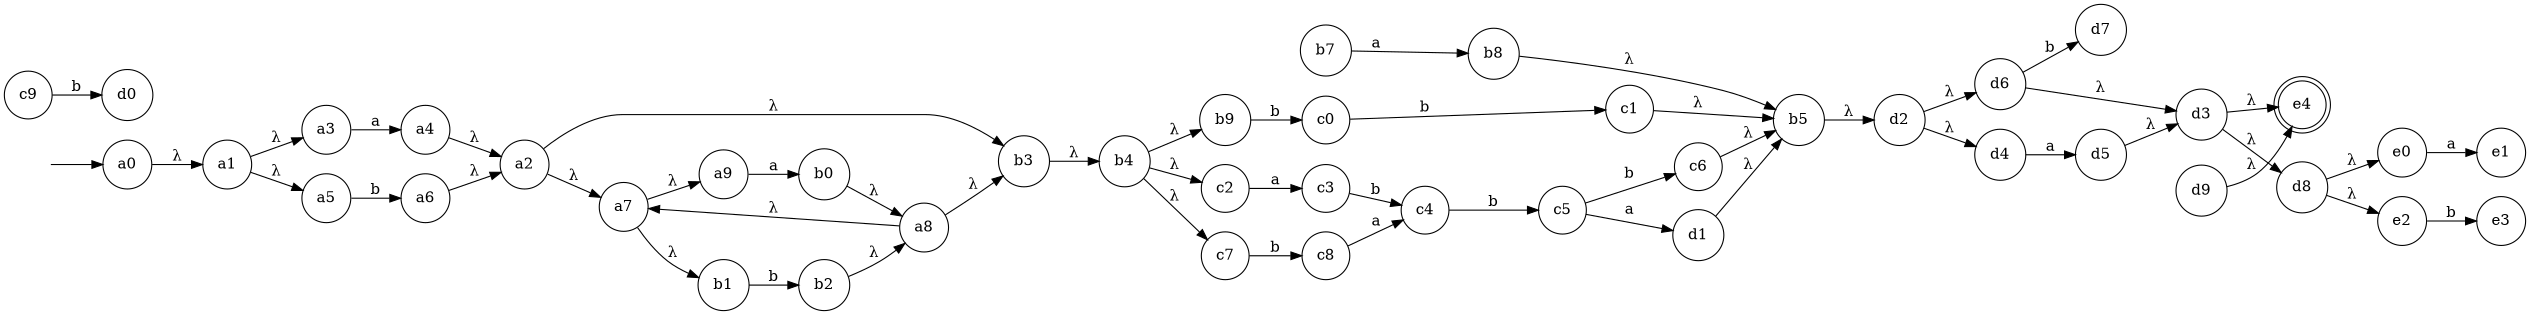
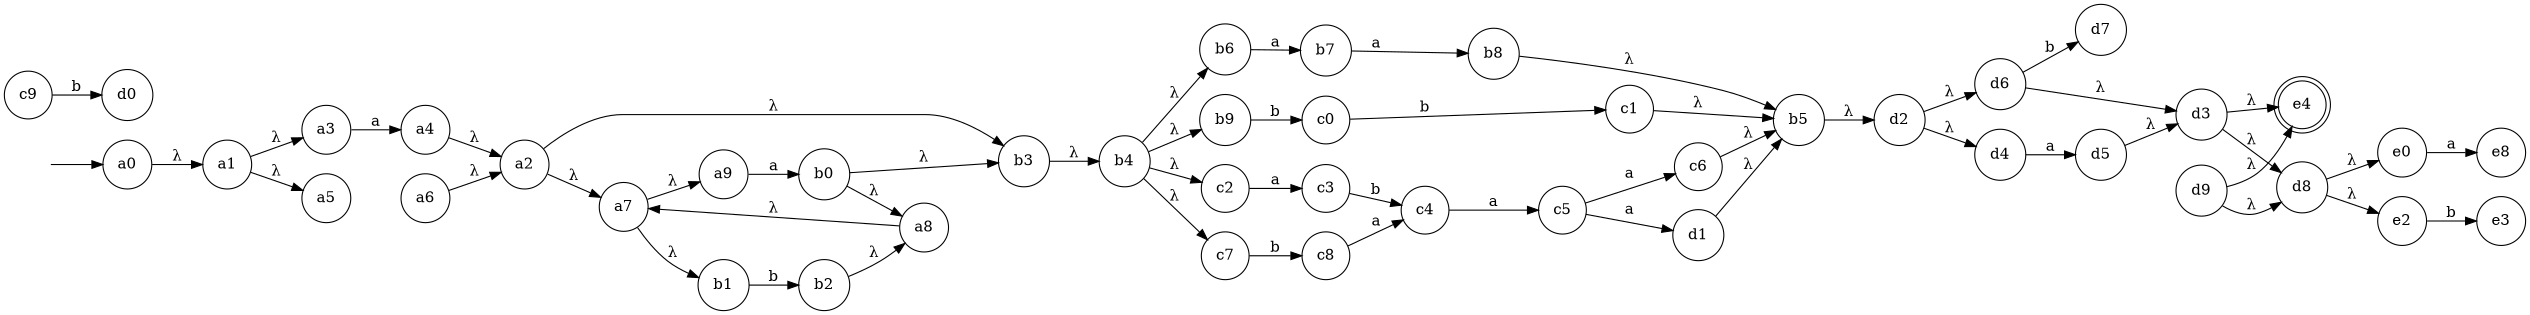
none -> (1225, 49)
(2501, 153) -> (2501, 153)
(1630, 174) -> (1630, 174)
(370, 198) -> none
(970, 199) -> (918, 168)
(1494, 202) -> (1494, 202)
none -> (2247, 214)
